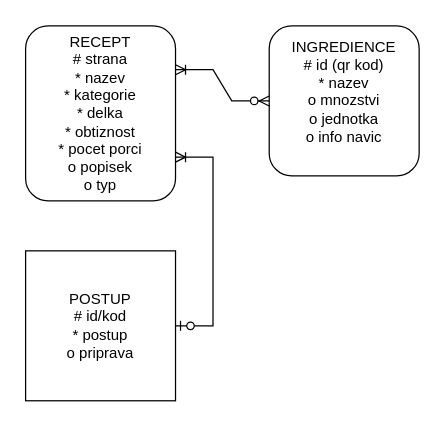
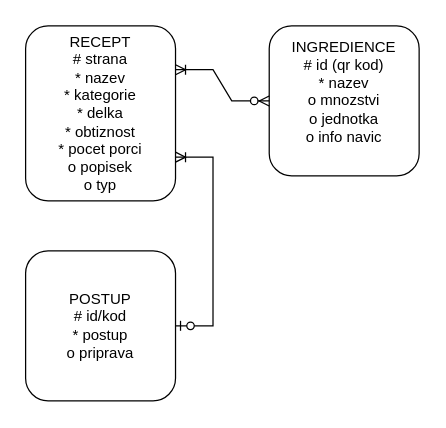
(101, 326) -> (101, 326)
